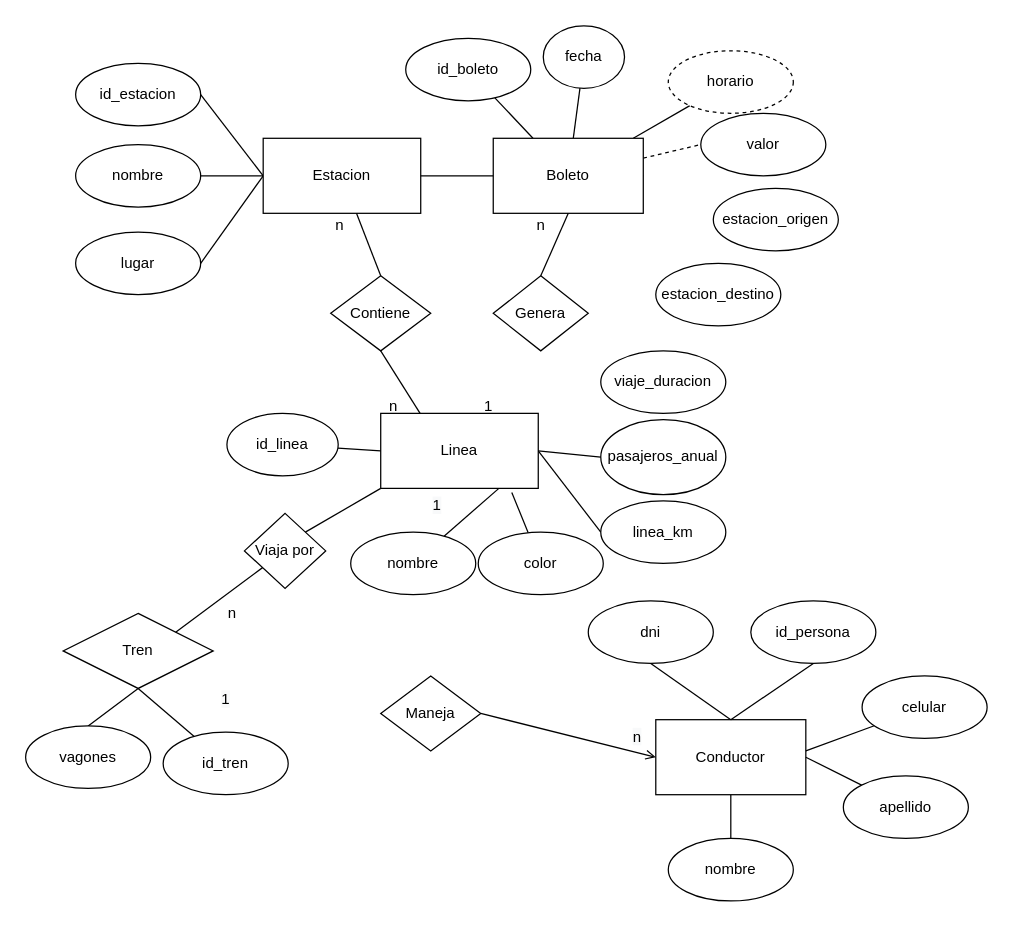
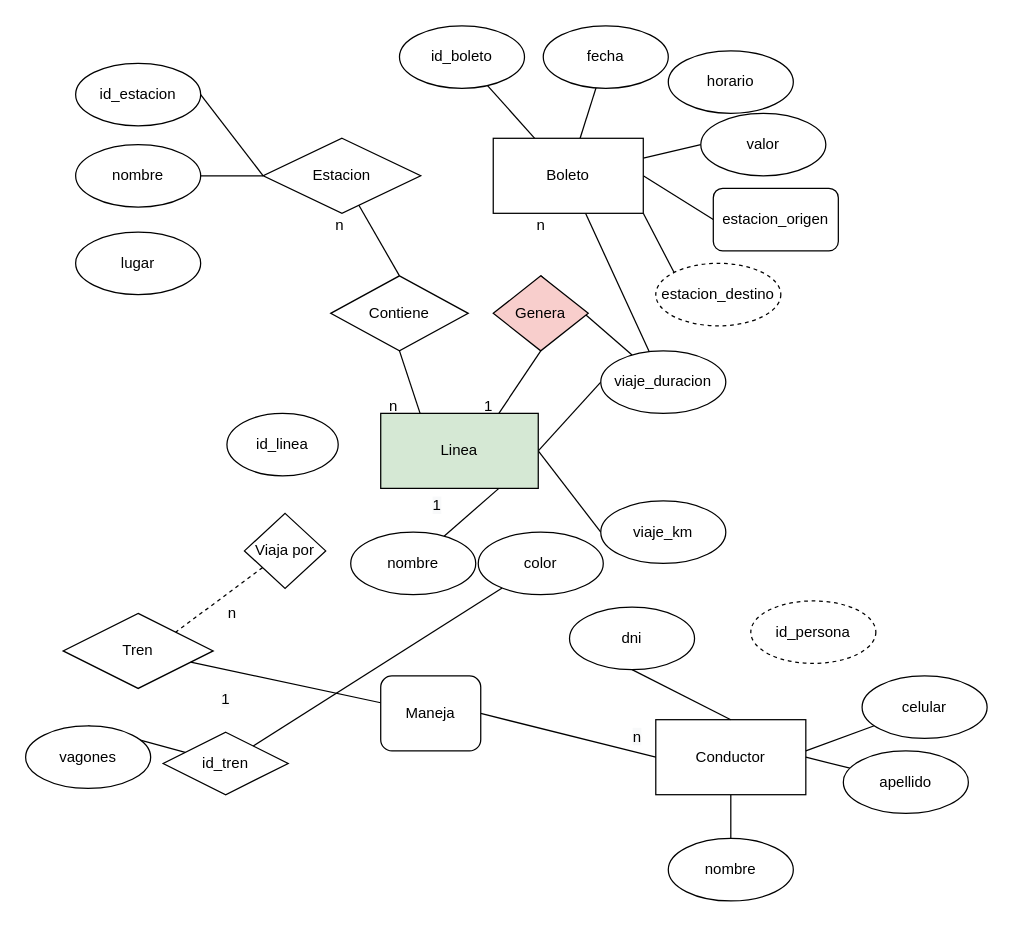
(584, 57) -> (606, 57)
(468, 69) -> (462, 57)
(731, 82) -> (731, 82)
(661, 122) -> (617, 282)
(672, 151) -> (672, 151)
(342, 176) -> (342, 176)
(457, 176) -> (678, 198)
(776, 219) -> (776, 219)
(232, 220) -> none
none -> (659, 243)
(554, 244) -> (608, 334)
(718, 294) -> (718, 294)
(381, 313) -> (399, 313)
(541, 313) -> (541, 313)
none -> (519, 382)
none -> (571, 415)
(359, 449) -> none
(459, 451) -> (459, 451)
(572, 454) -> none
(663, 457) -> none
(343, 510) -> none
(520, 513) -> (378, 667)
(663, 532) -> (663, 532)
(218, 600) -> (218, 600)
(651, 632) -> (632, 638)
(813, 632) -> (813, 632)
none -> (261, 677)
(772, 691) -> none
(112, 708) -> (162, 746)
(167, 712) -> none
(431, 713) -> (431, 713)
(649, 755) -> (650, 755)
(226, 763) -> (226, 763)
(906, 807) -> (906, 782)
